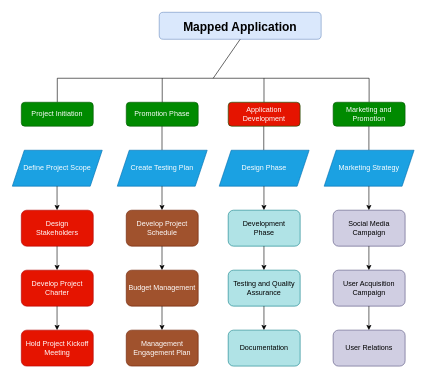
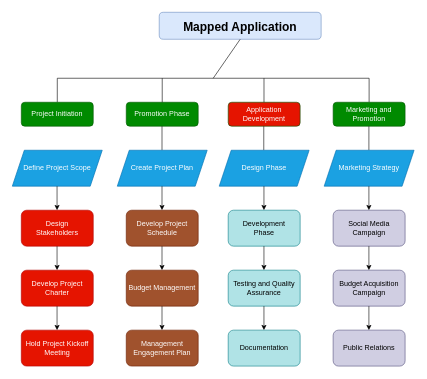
(162, 168) -> (162, 168)
(369, 288) -> (369, 288)
(369, 348) -> (369, 348)
